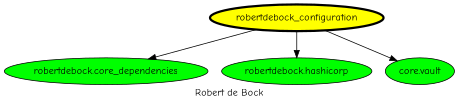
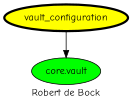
(297, 18) -> (66, 18)
(106, 71) -> none
(297, 71) -> none
